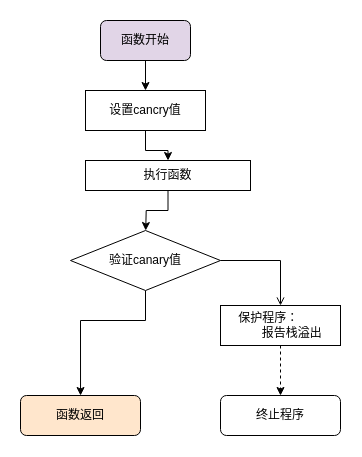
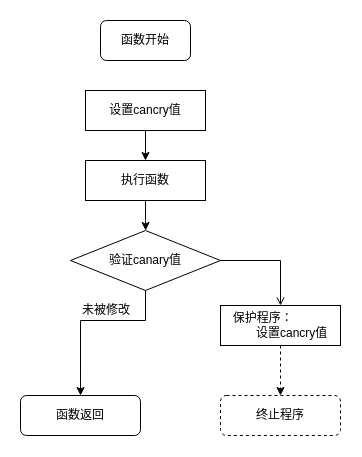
(146, 41) -> (146, 41)
(146, 80) -> none
(168, 176) -> (146, 181)
none -> (111, 311)
(281, 326) -> (281, 326)
(81, 416) -> (81, 416)
(281, 416) -> (281, 416)
